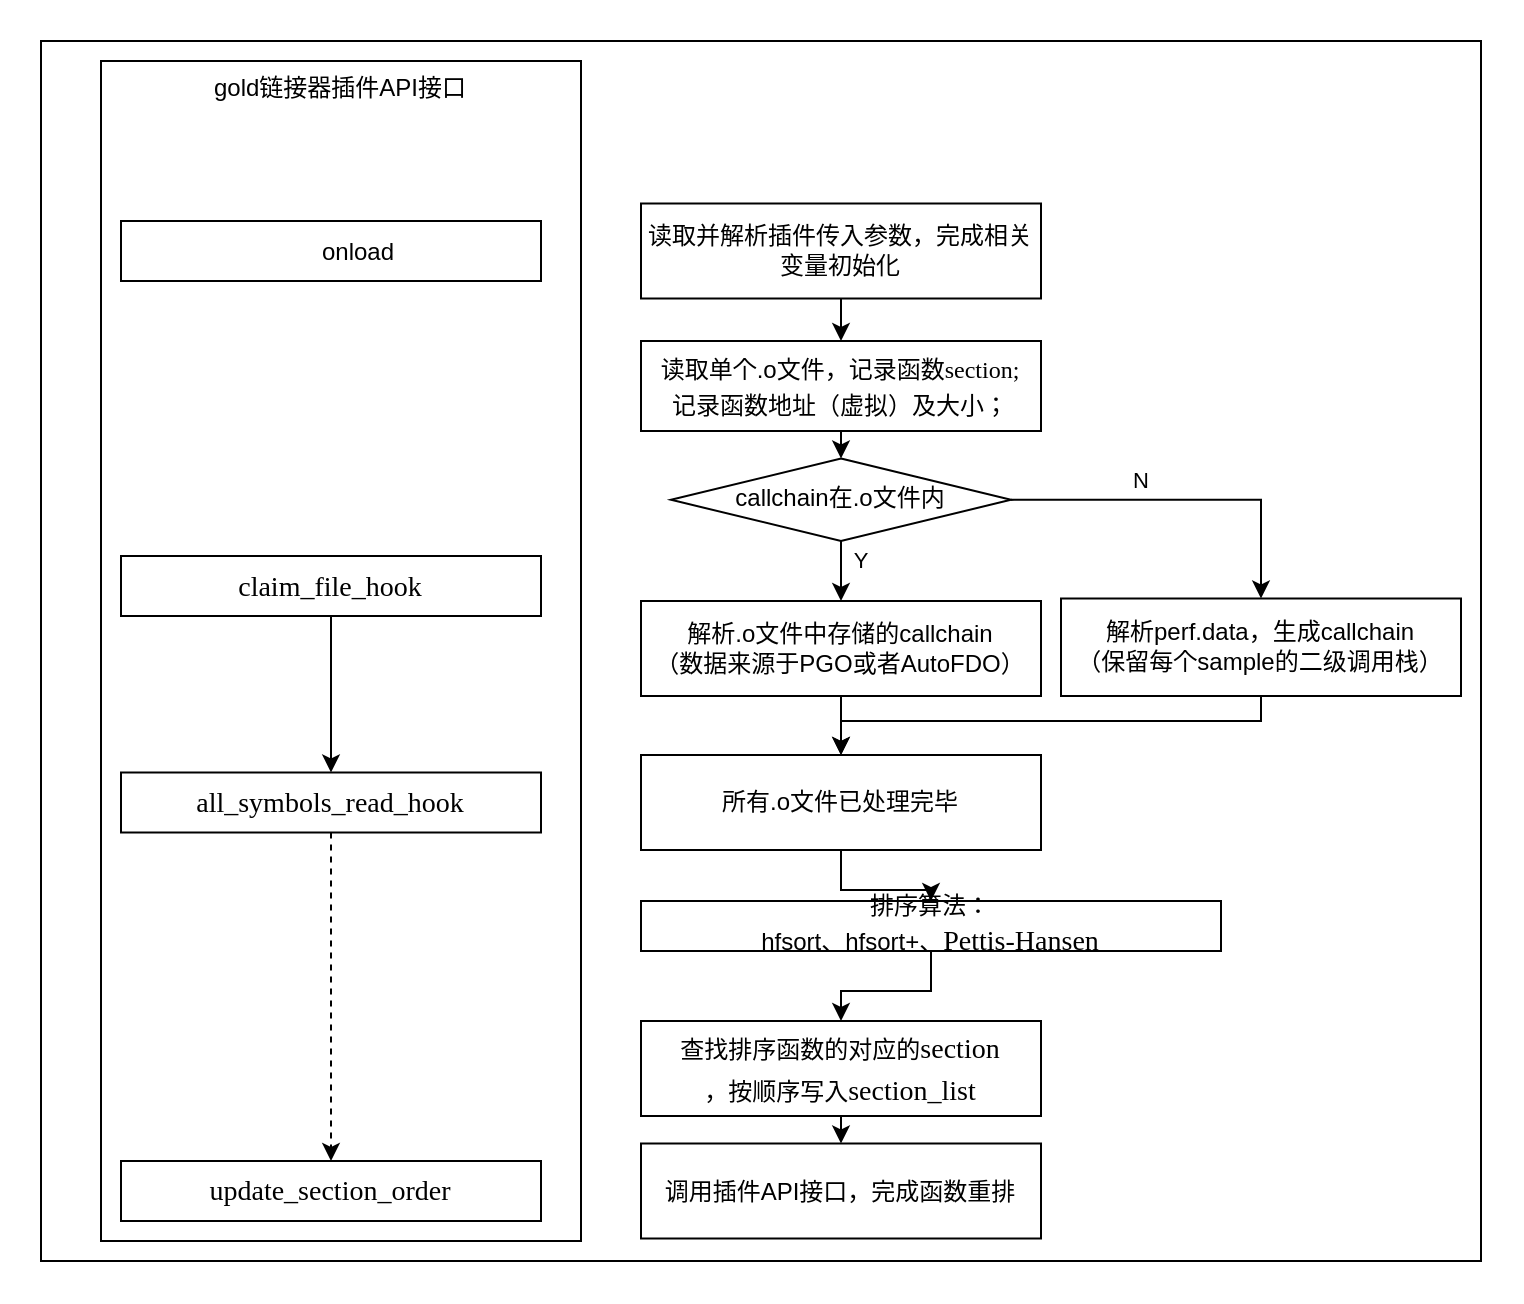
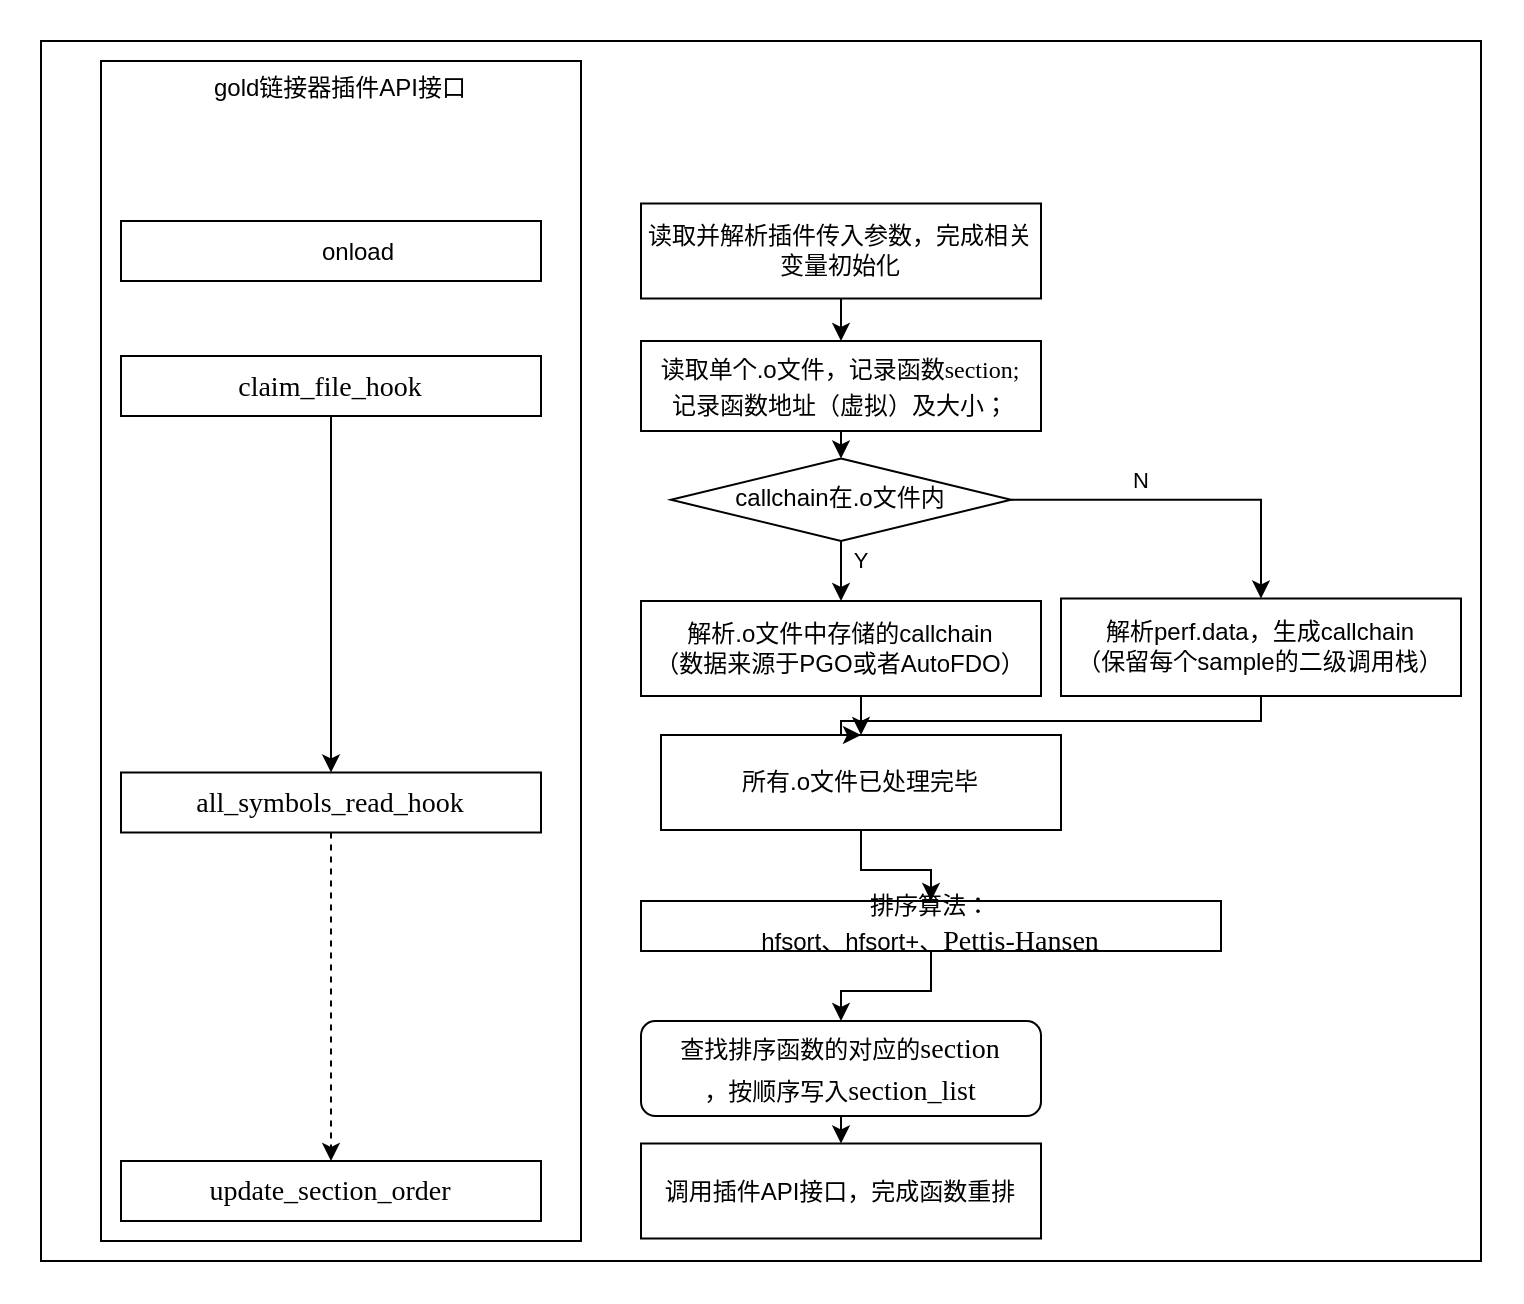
(331, 586) -> (331, 386)
(841, 803) -> (861, 783)
(841, 1069) -> (841, 1069)
